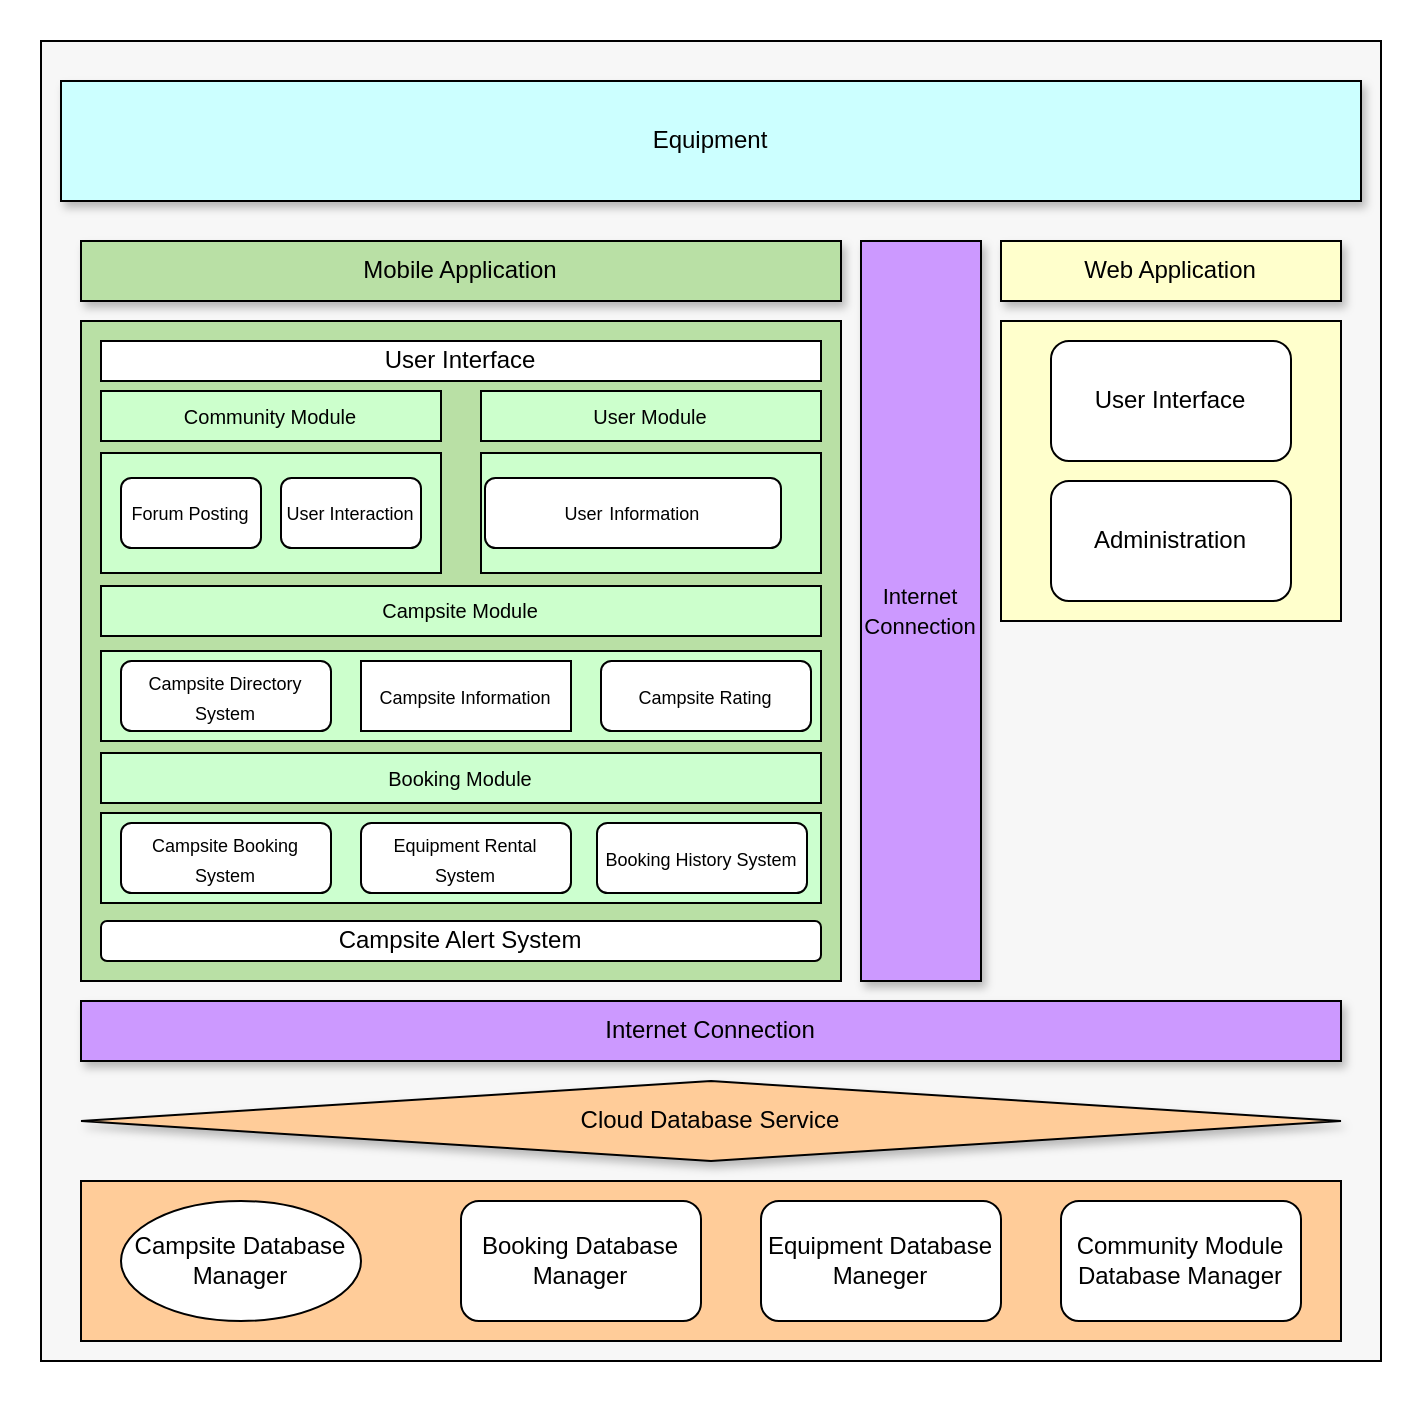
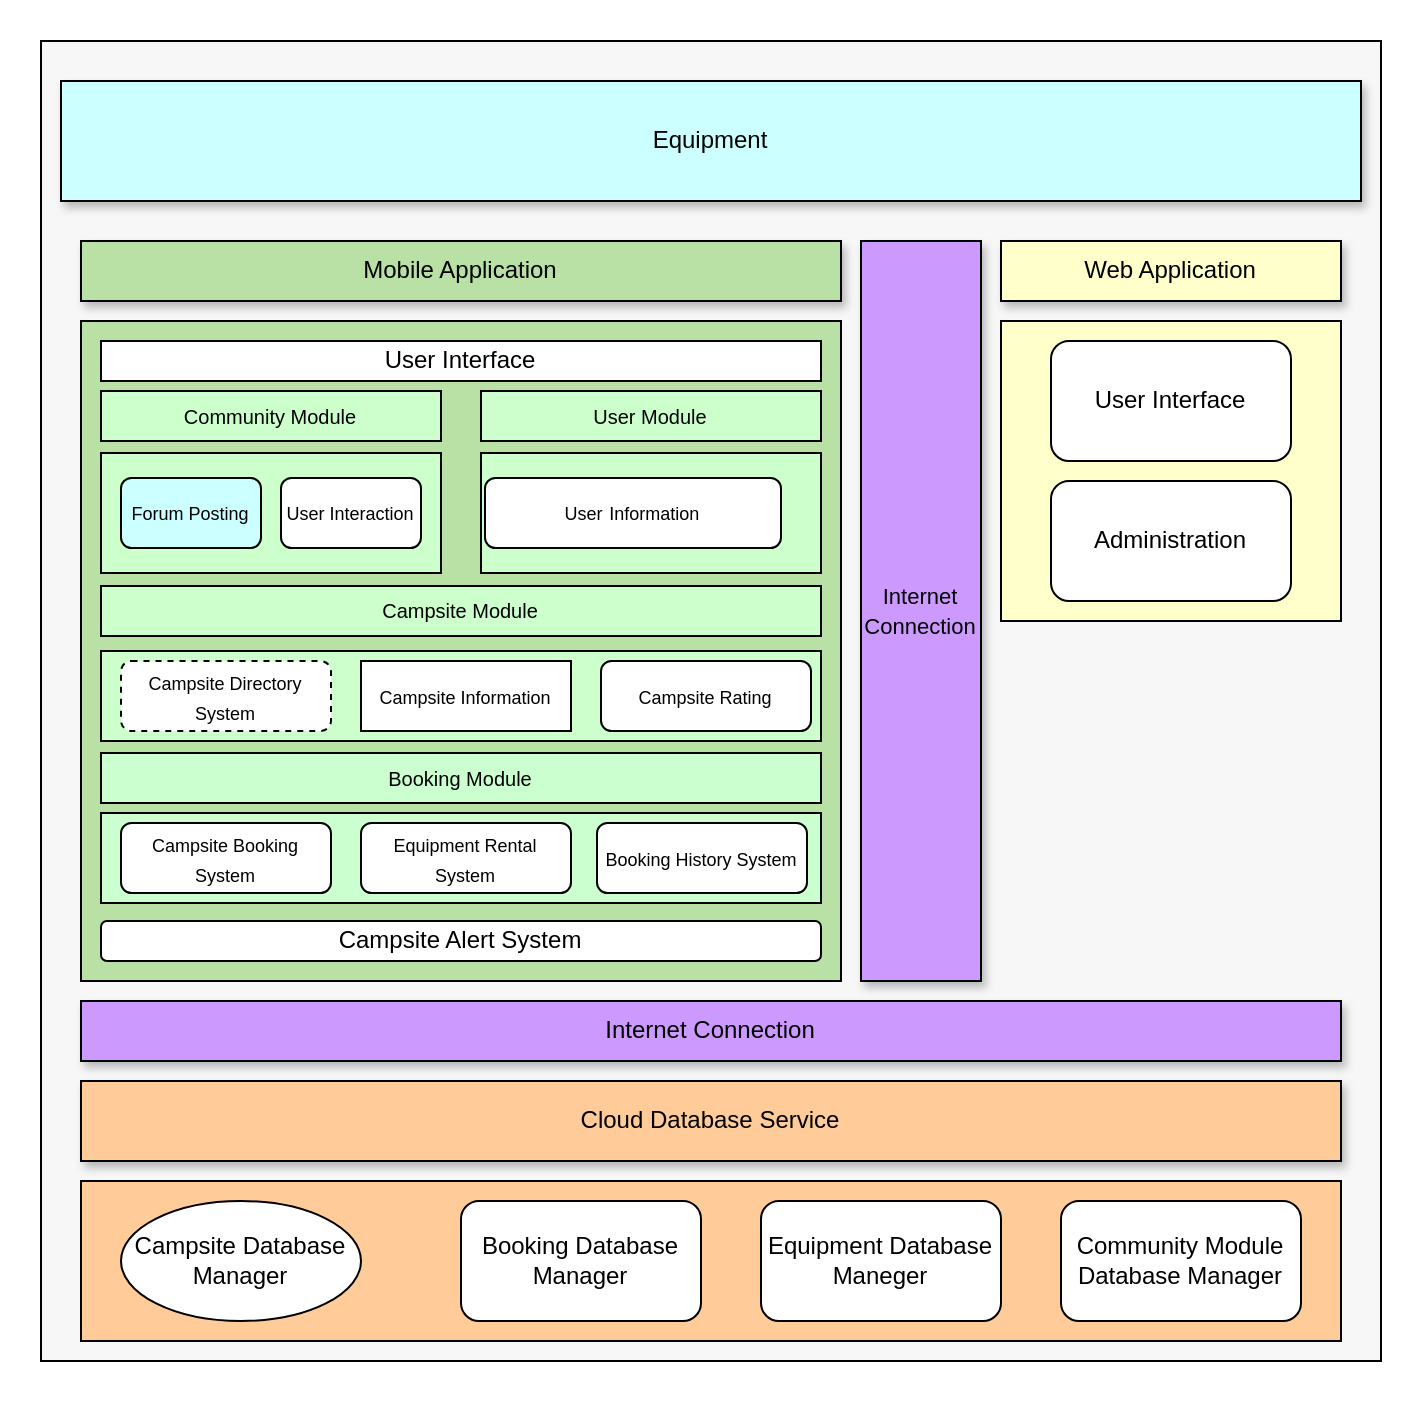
(191, 513) -> (191, 513)
(226, 696) -> (226, 696)
(711, 1121) -> (711, 1121)
